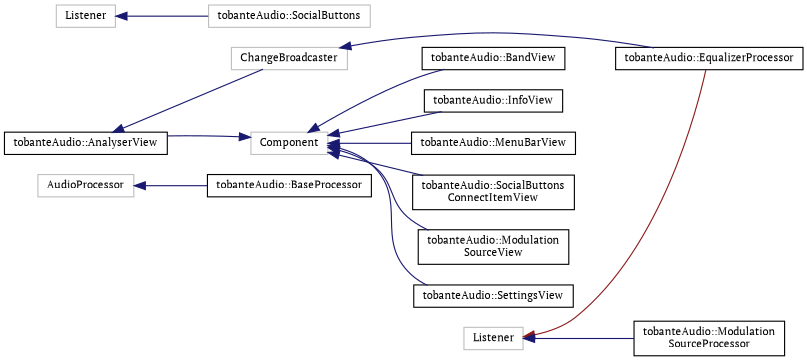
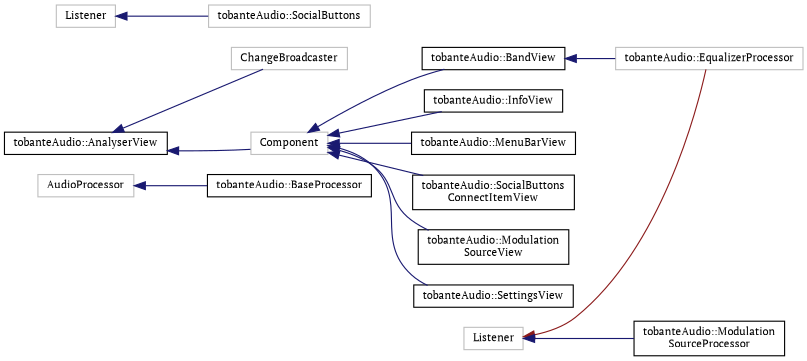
(503, 33) -> (596, 59)
(709, 59) -> (709, 59)
(203, 136) -> (215, 151)
